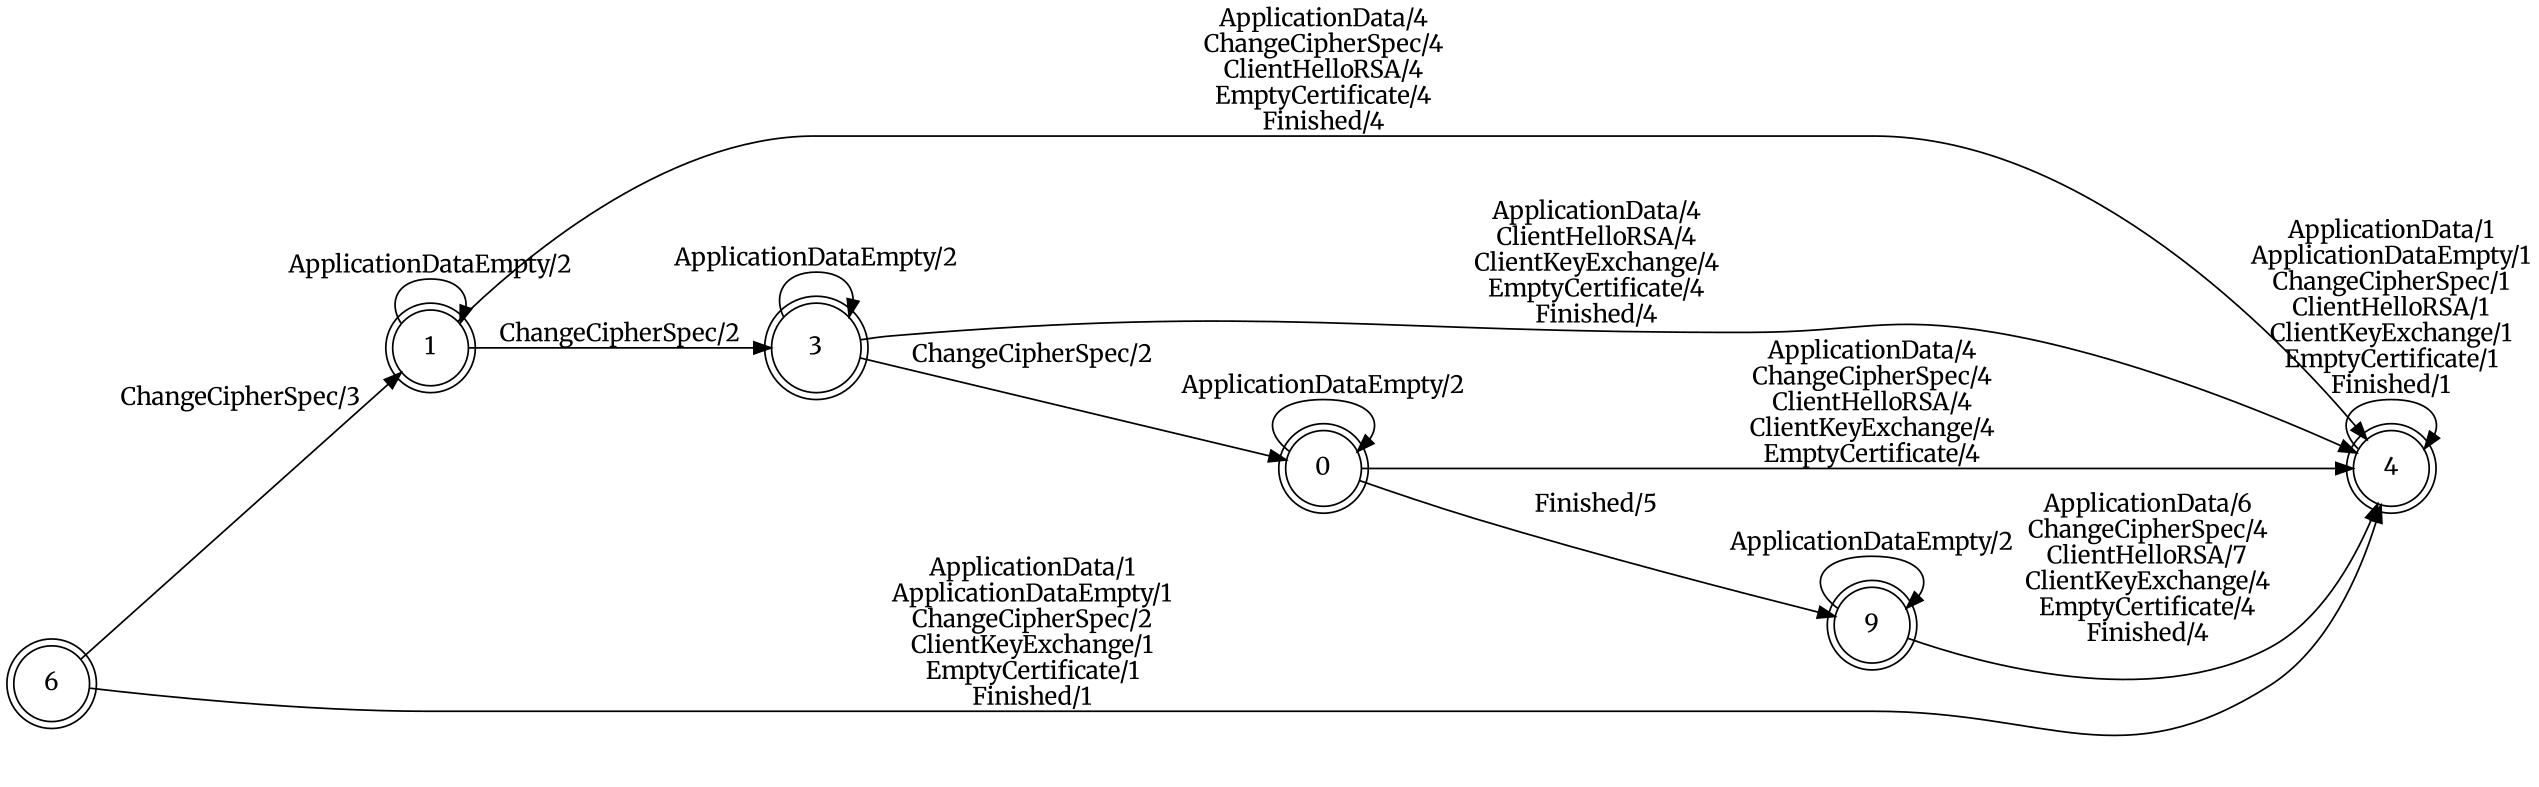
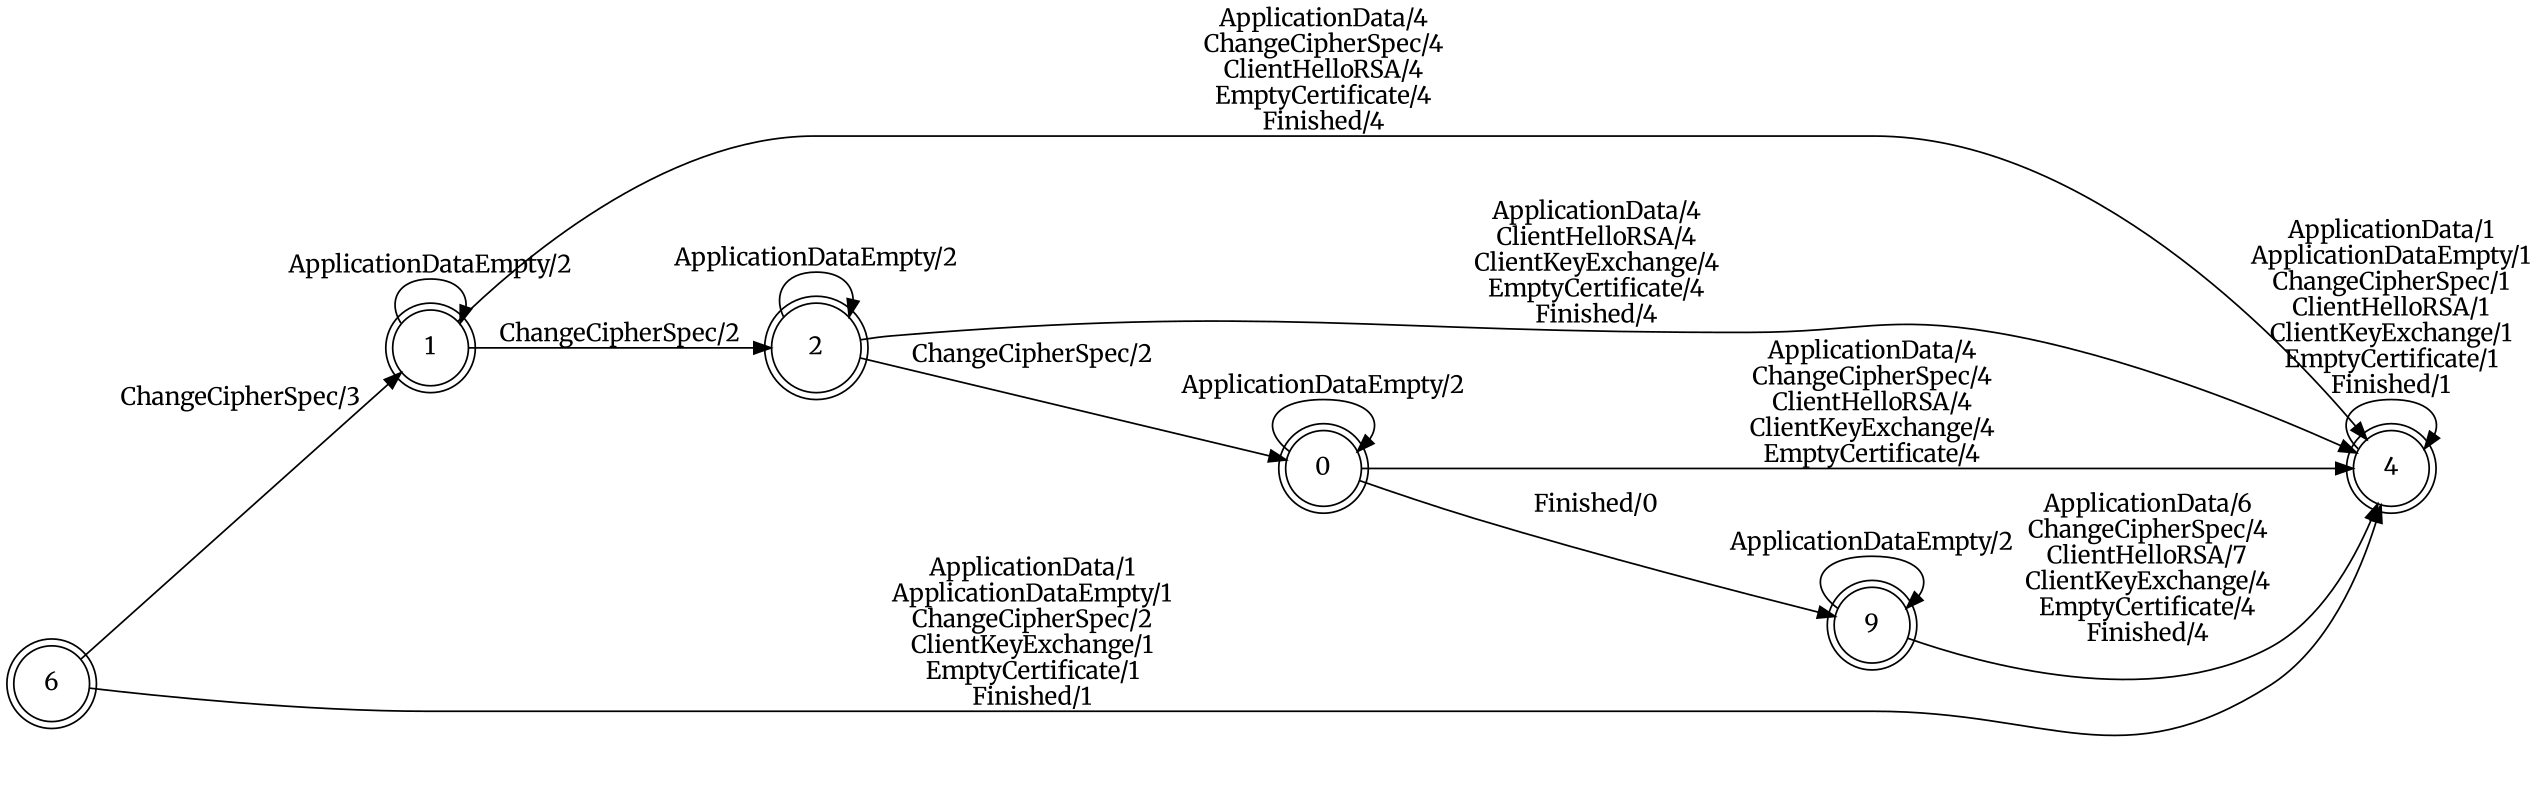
(816, 348) -> (816, 348)
(1596, 505) -> (1596, 505)
